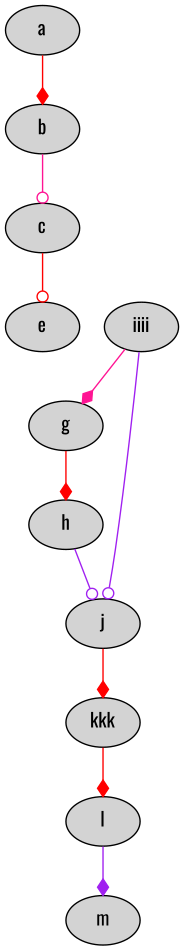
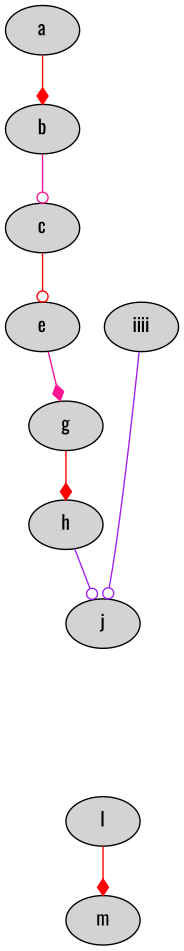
(109, 370) -> (52, 368)
(103, 723) -> none
(103, 863) -> (103, 863)
